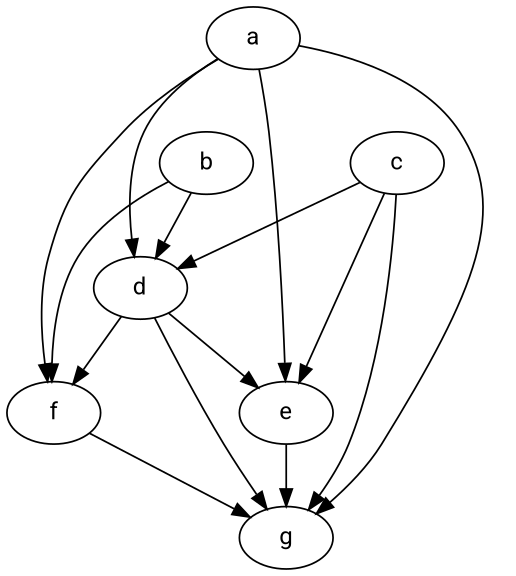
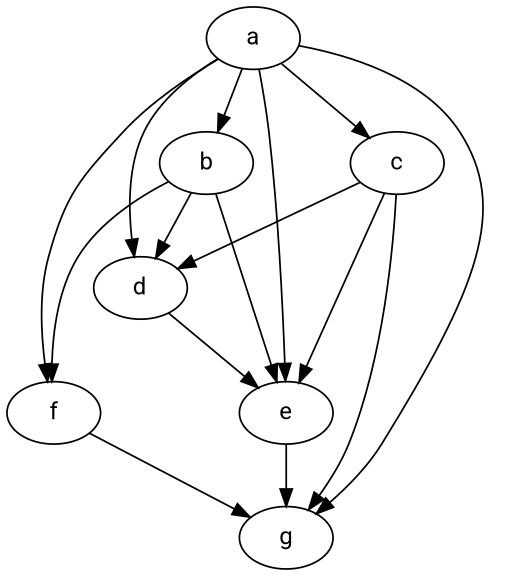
none -> (233, 92)
none -> (319, 95)
none -> (244, 279)
(102, 343) -> none
(203, 408) -> none
